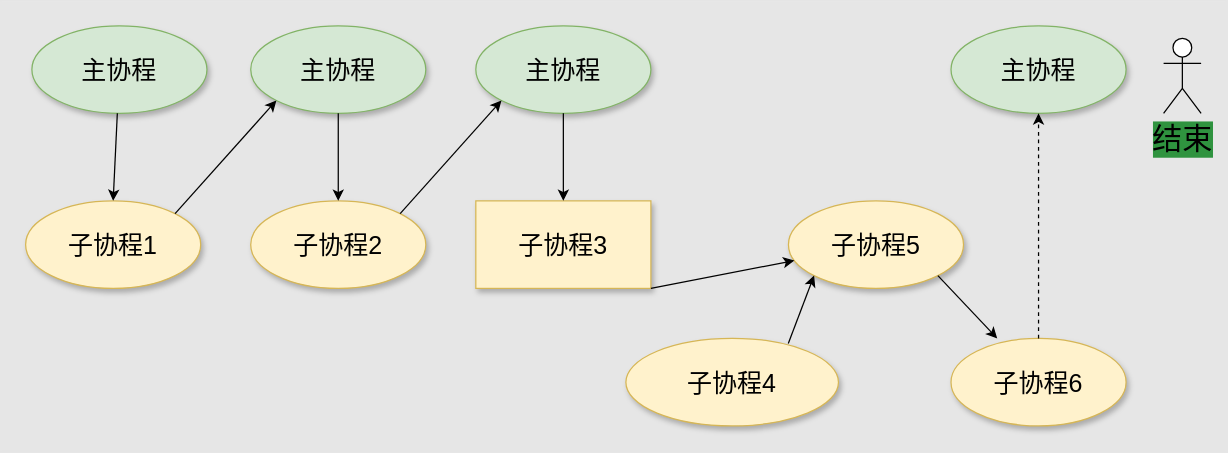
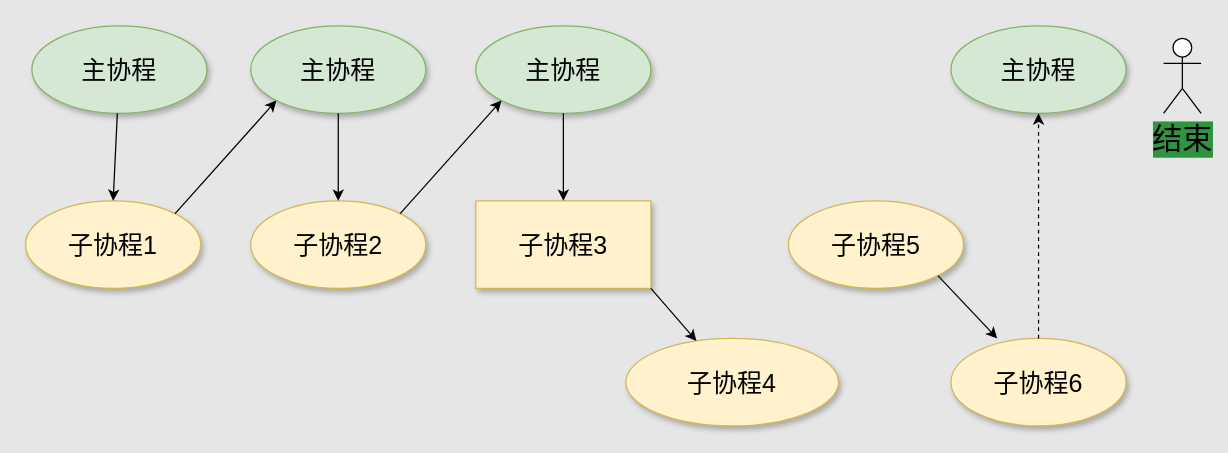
(718, 275) -> (670, 311)
(799, 313) -> none
